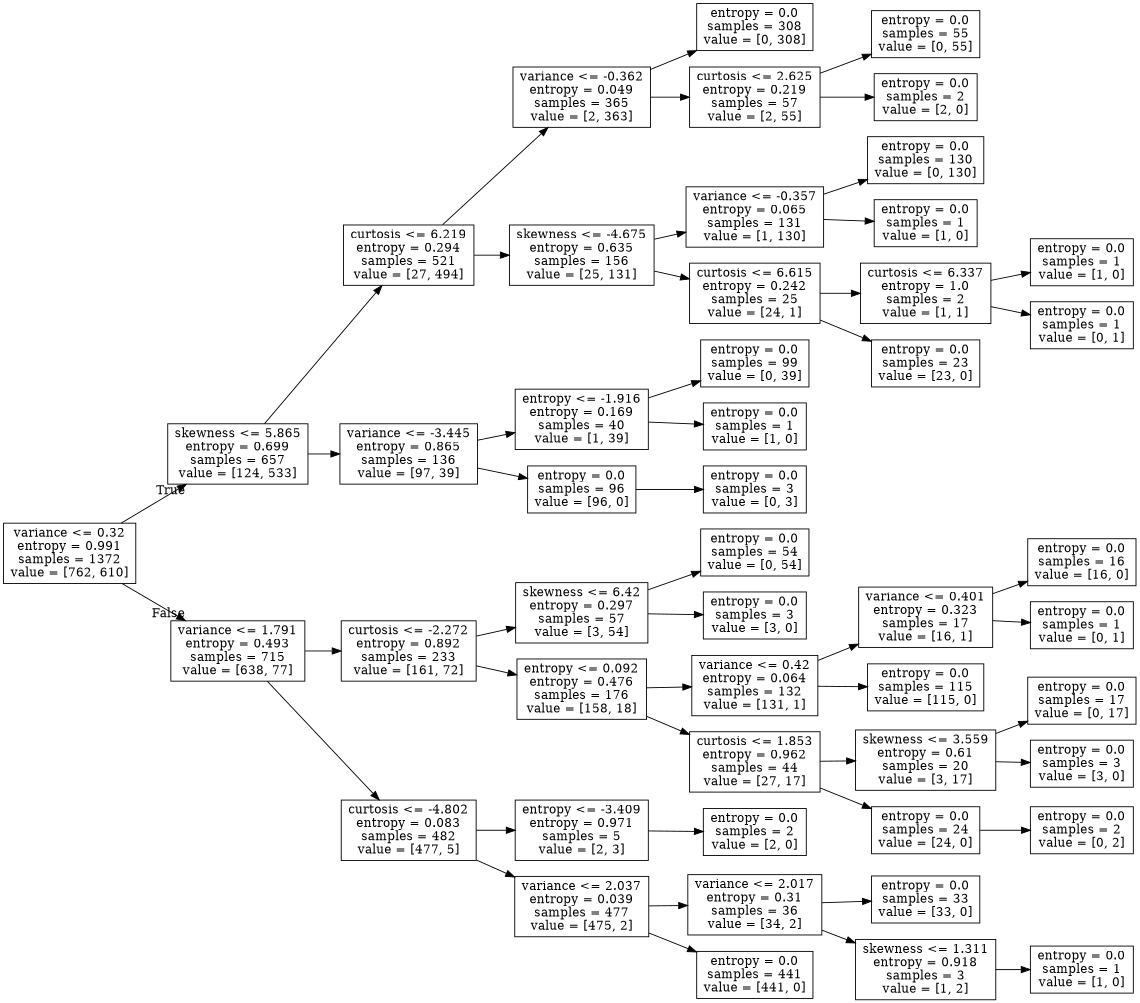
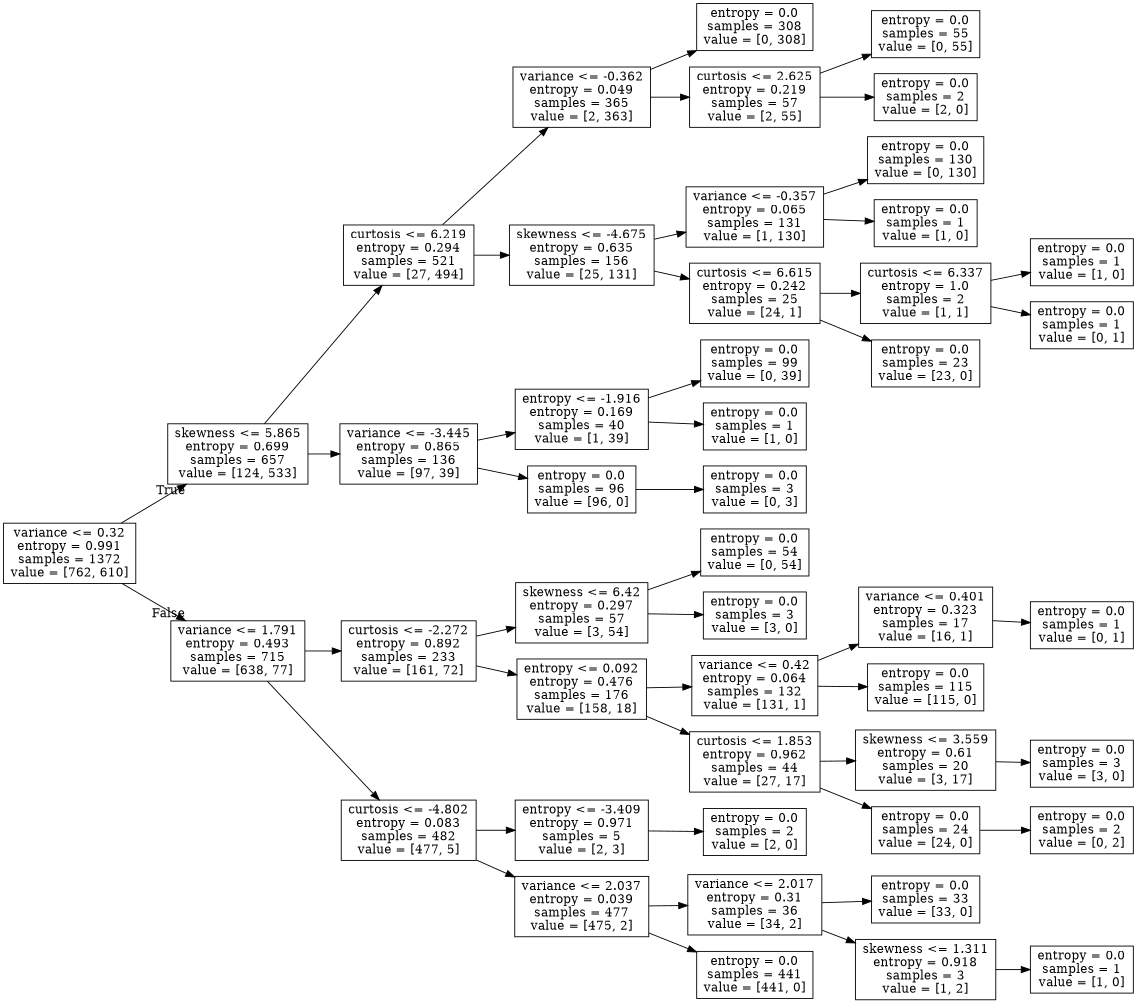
(1082, 562) -> none
(1082, 701) -> none
